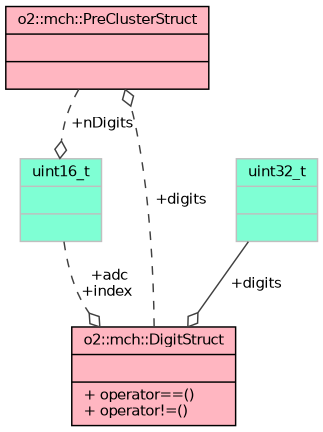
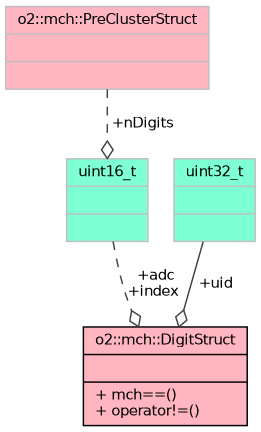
(107, 48) -> (107, 48)
(149, 216) -> none
(254, 284) -> (214, 284)
(139, 395) -> (136, 395)
